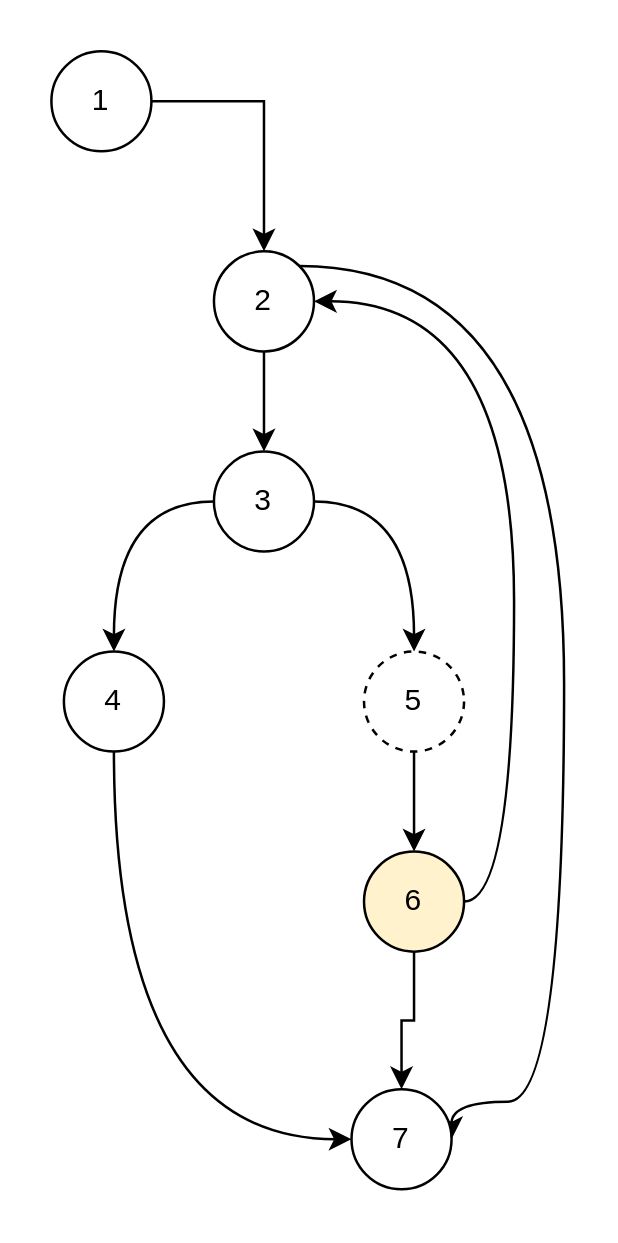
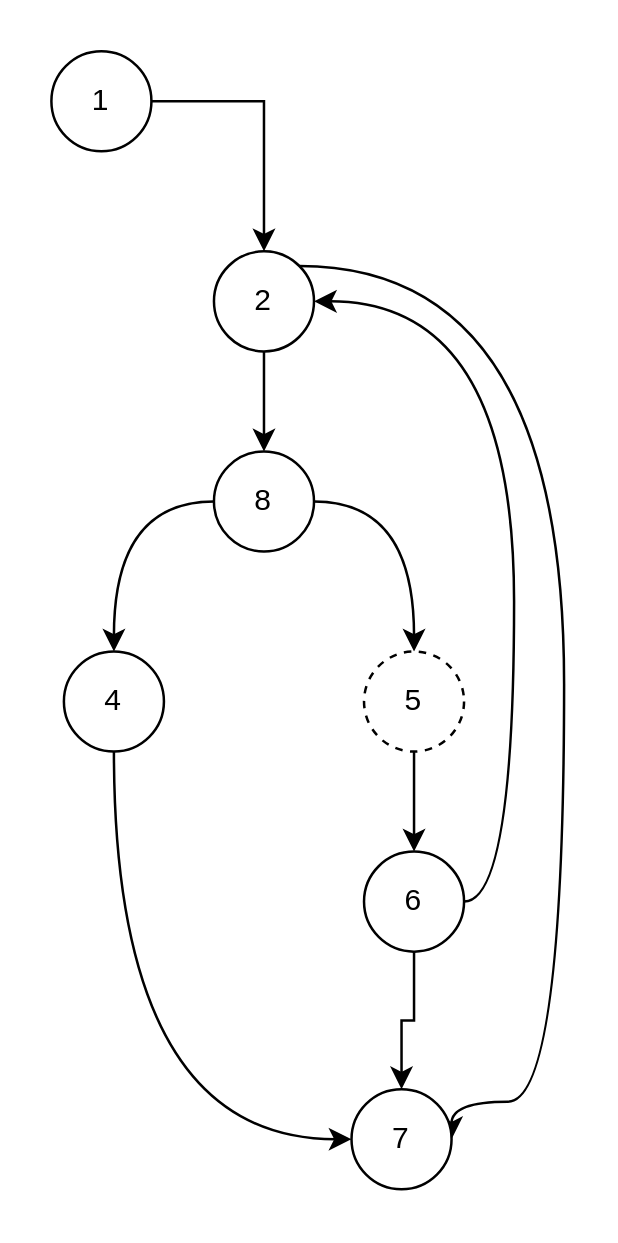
(264, 501) -> (264, 501)
(414, 901) -> (414, 901)
